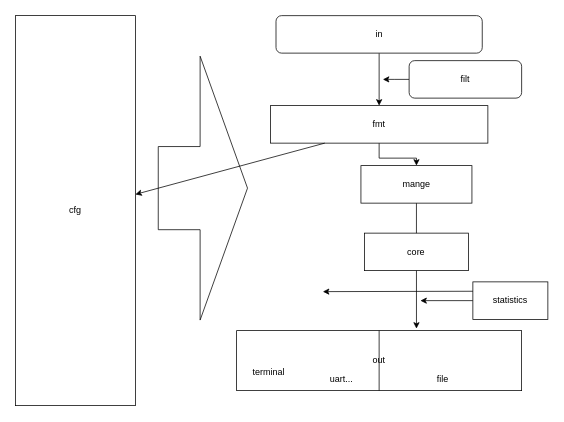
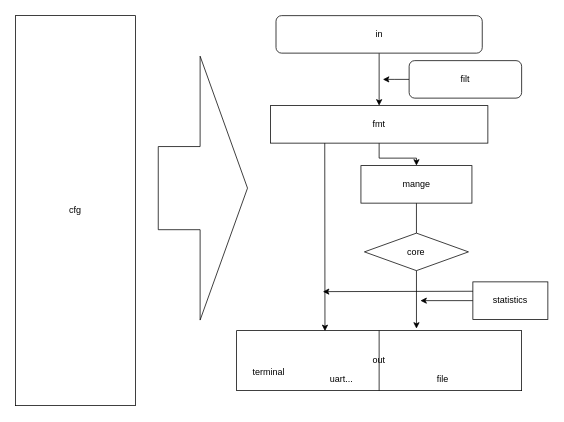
(233, 168) -> (325, 181)
(416, 252) -> (416, 252)
